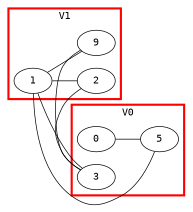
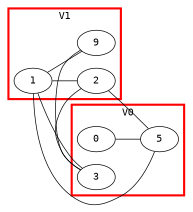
none -> (129, 109)
